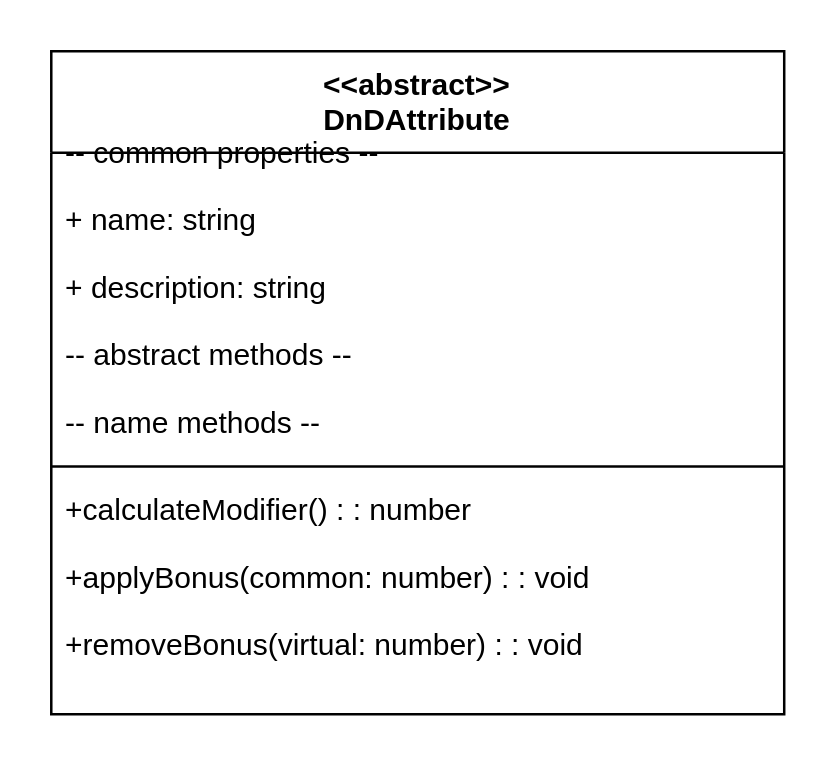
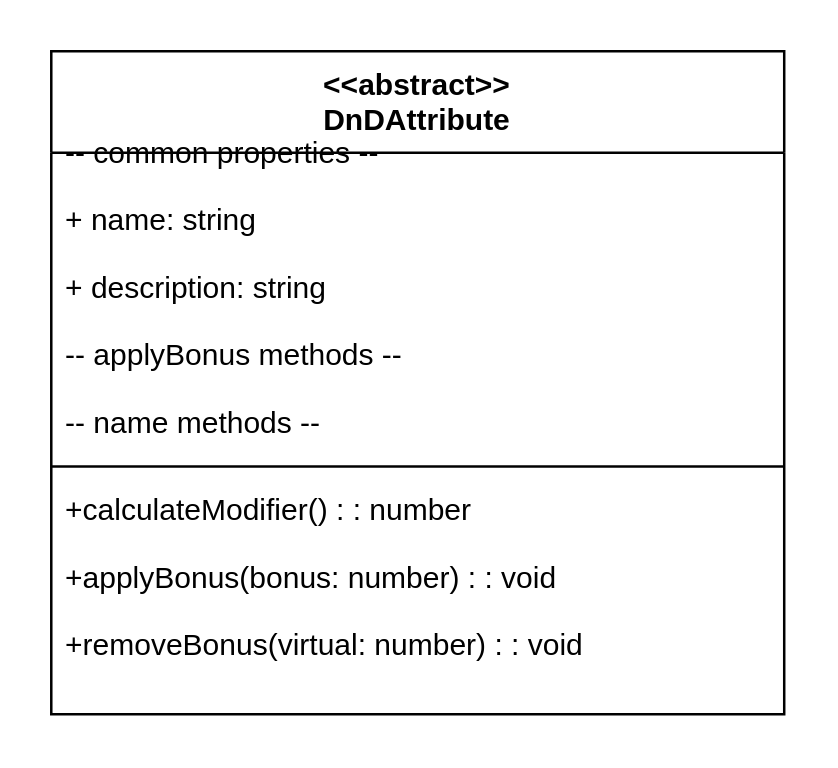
(238, 355) -> (251, 355)
(332, 578) -> (324, 578)
